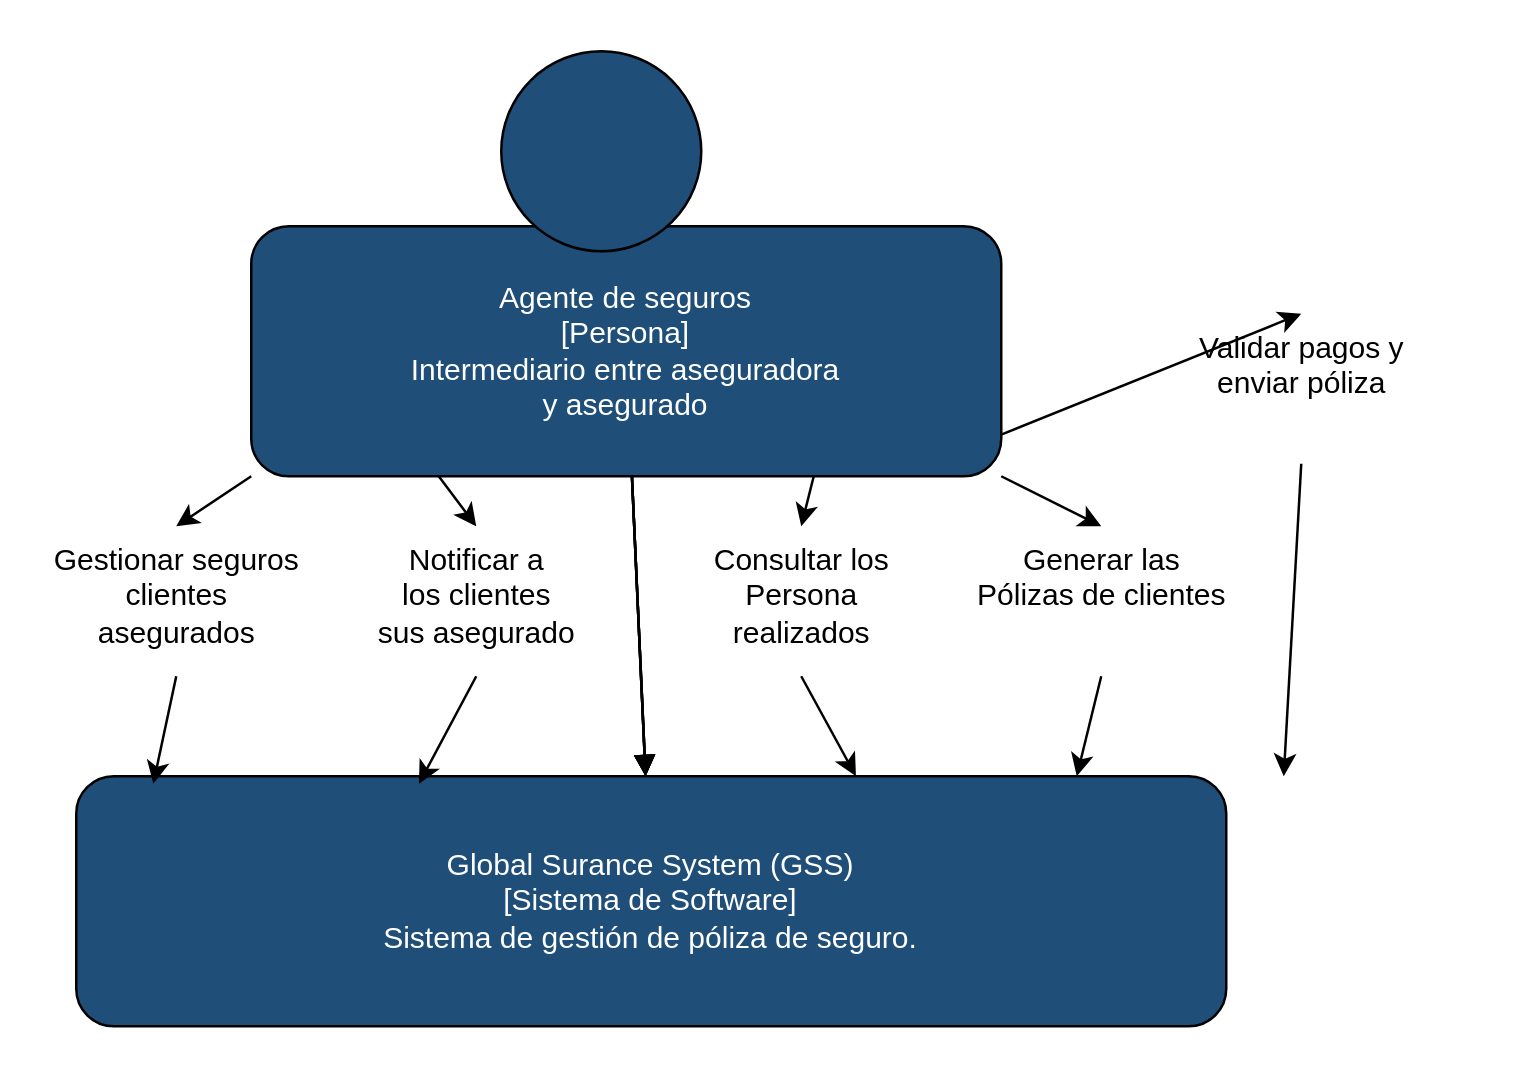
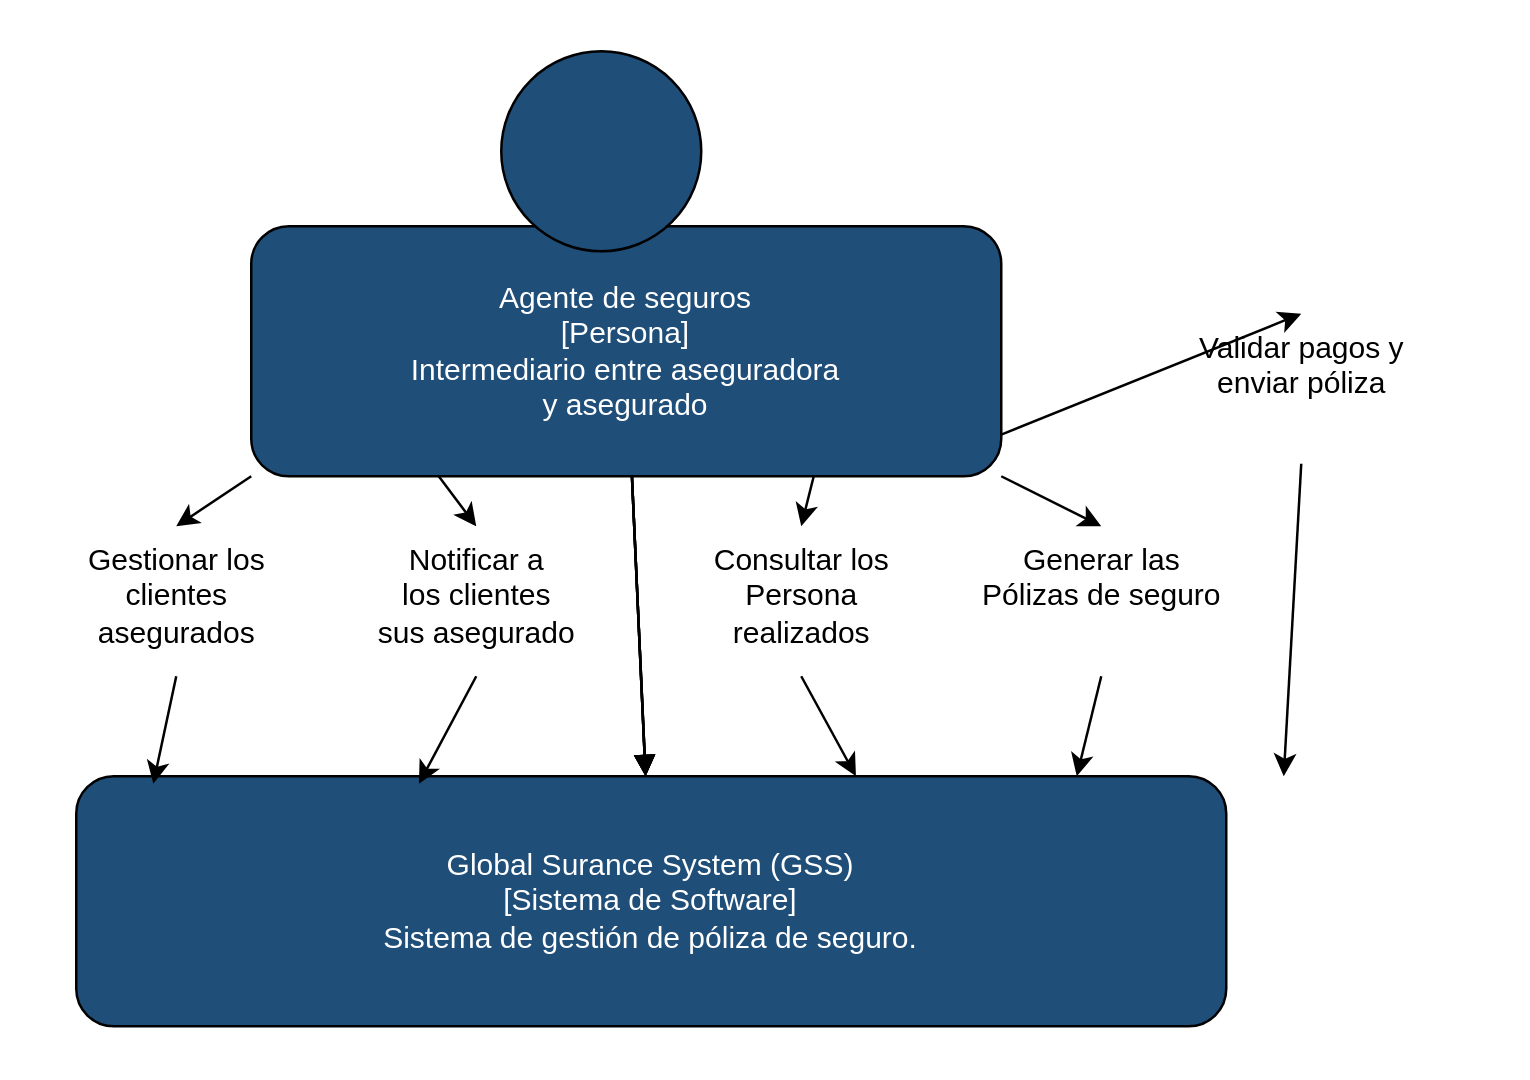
(1103, 580) -> (1103, 580)
(178, 598) -> (178, 598)
